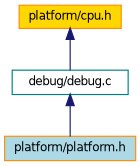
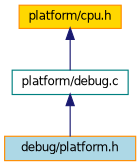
(70, 82) -> (70, 82)
(70, 148) -> (70, 148)
